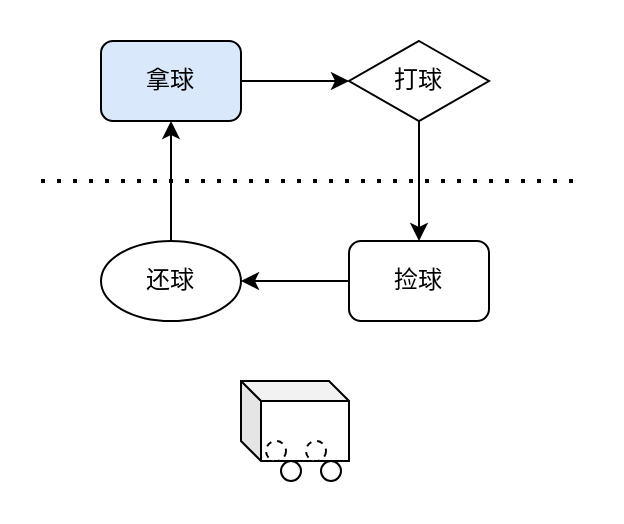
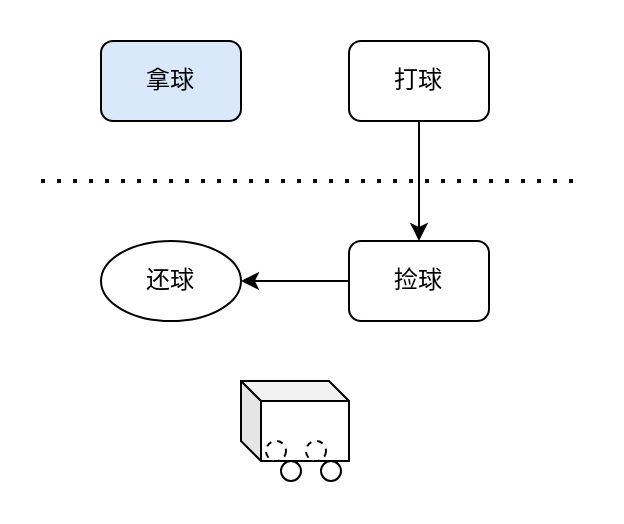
(288, 81) -> none
(419, 81) -> (419, 81)
(171, 188) -> none
